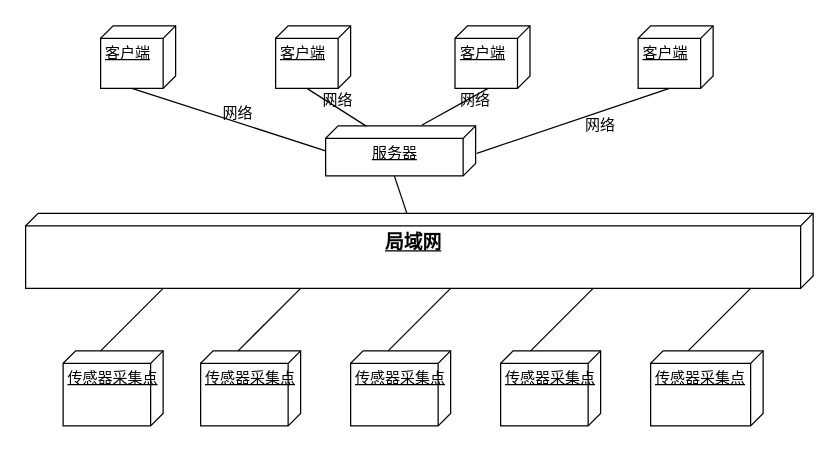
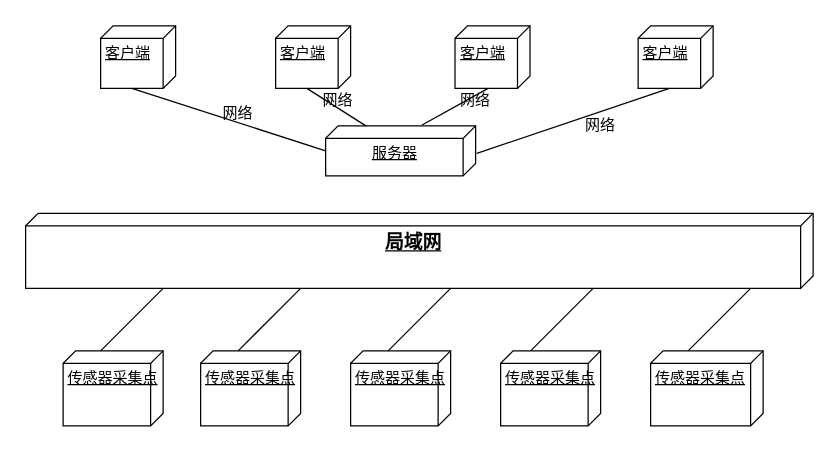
(401, 197) -> none
